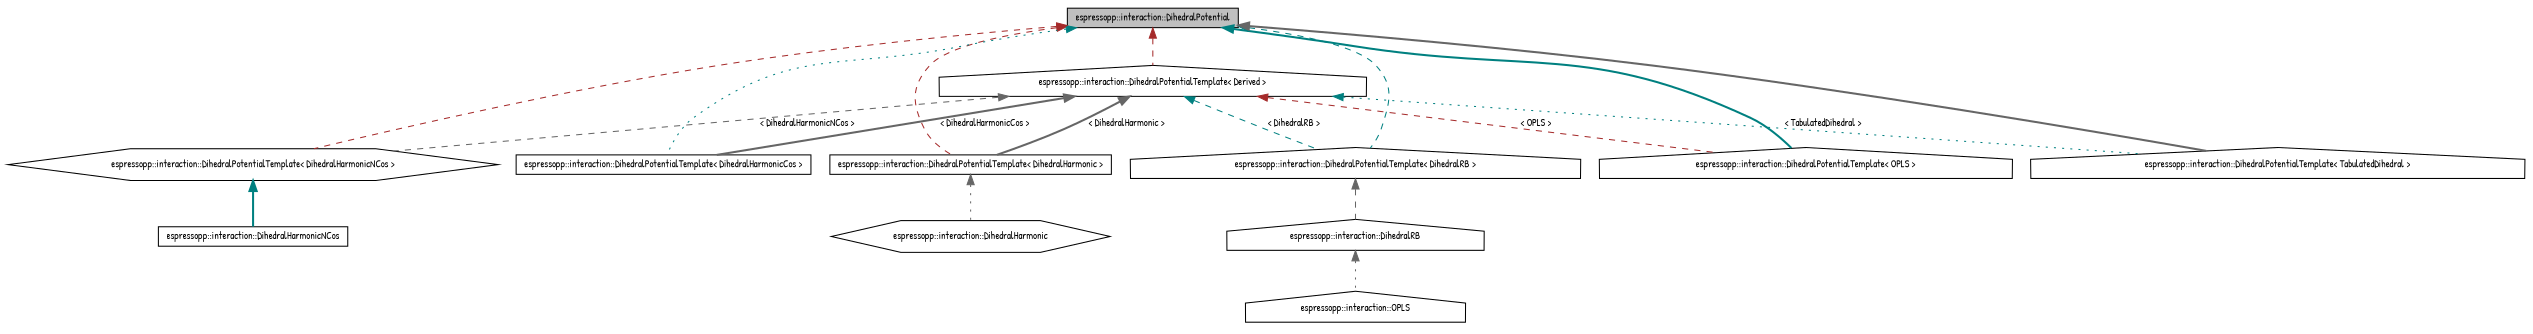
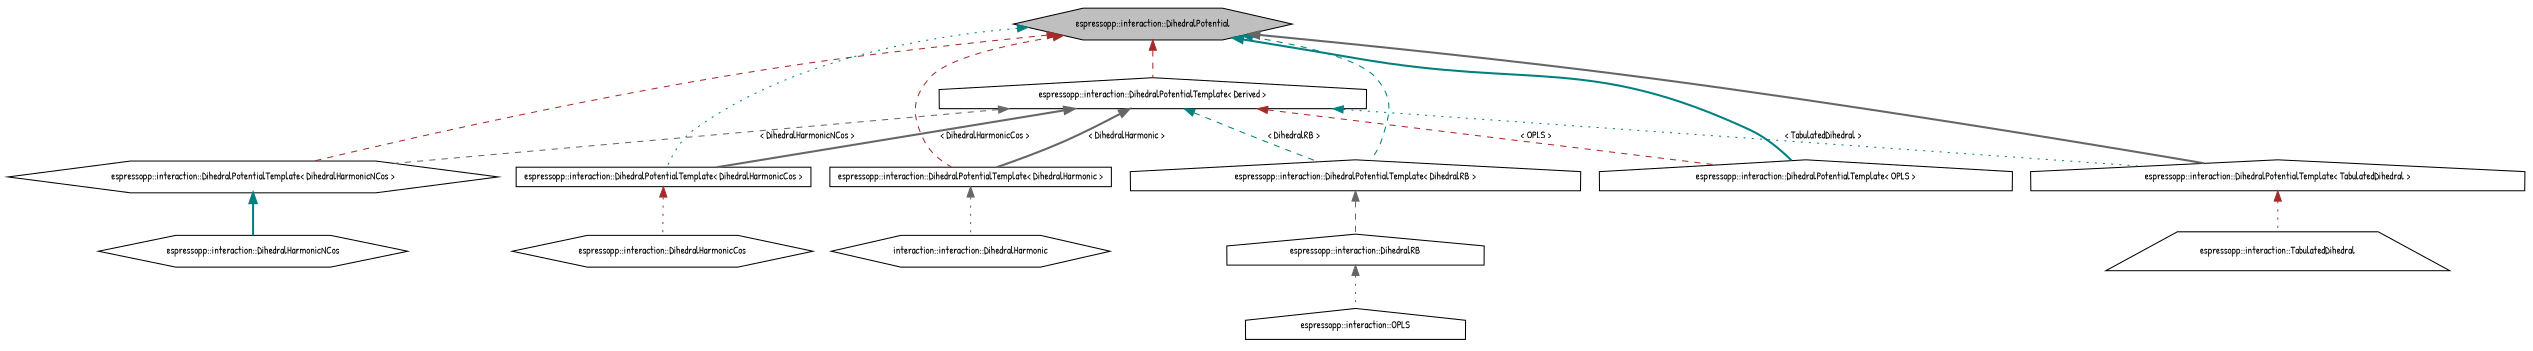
(1153, 18) -> (1153, 24)
(253, 236) -> (253, 251)
(971, 236) -> (971, 251)
none -> (663, 251)
none -> (2278, 251)
